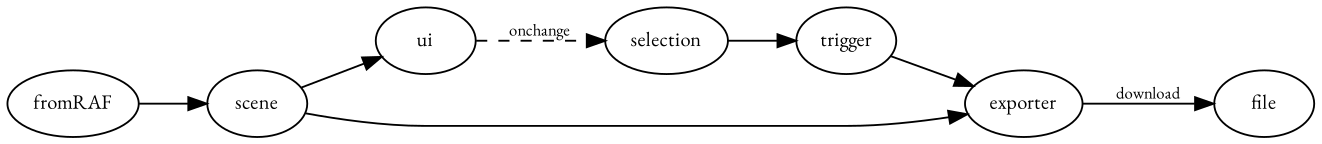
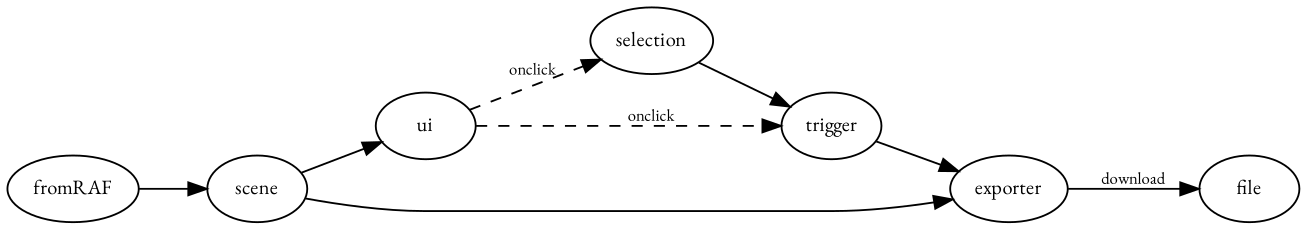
(541, 31) -> (533, 70)
none -> (619, 126)
